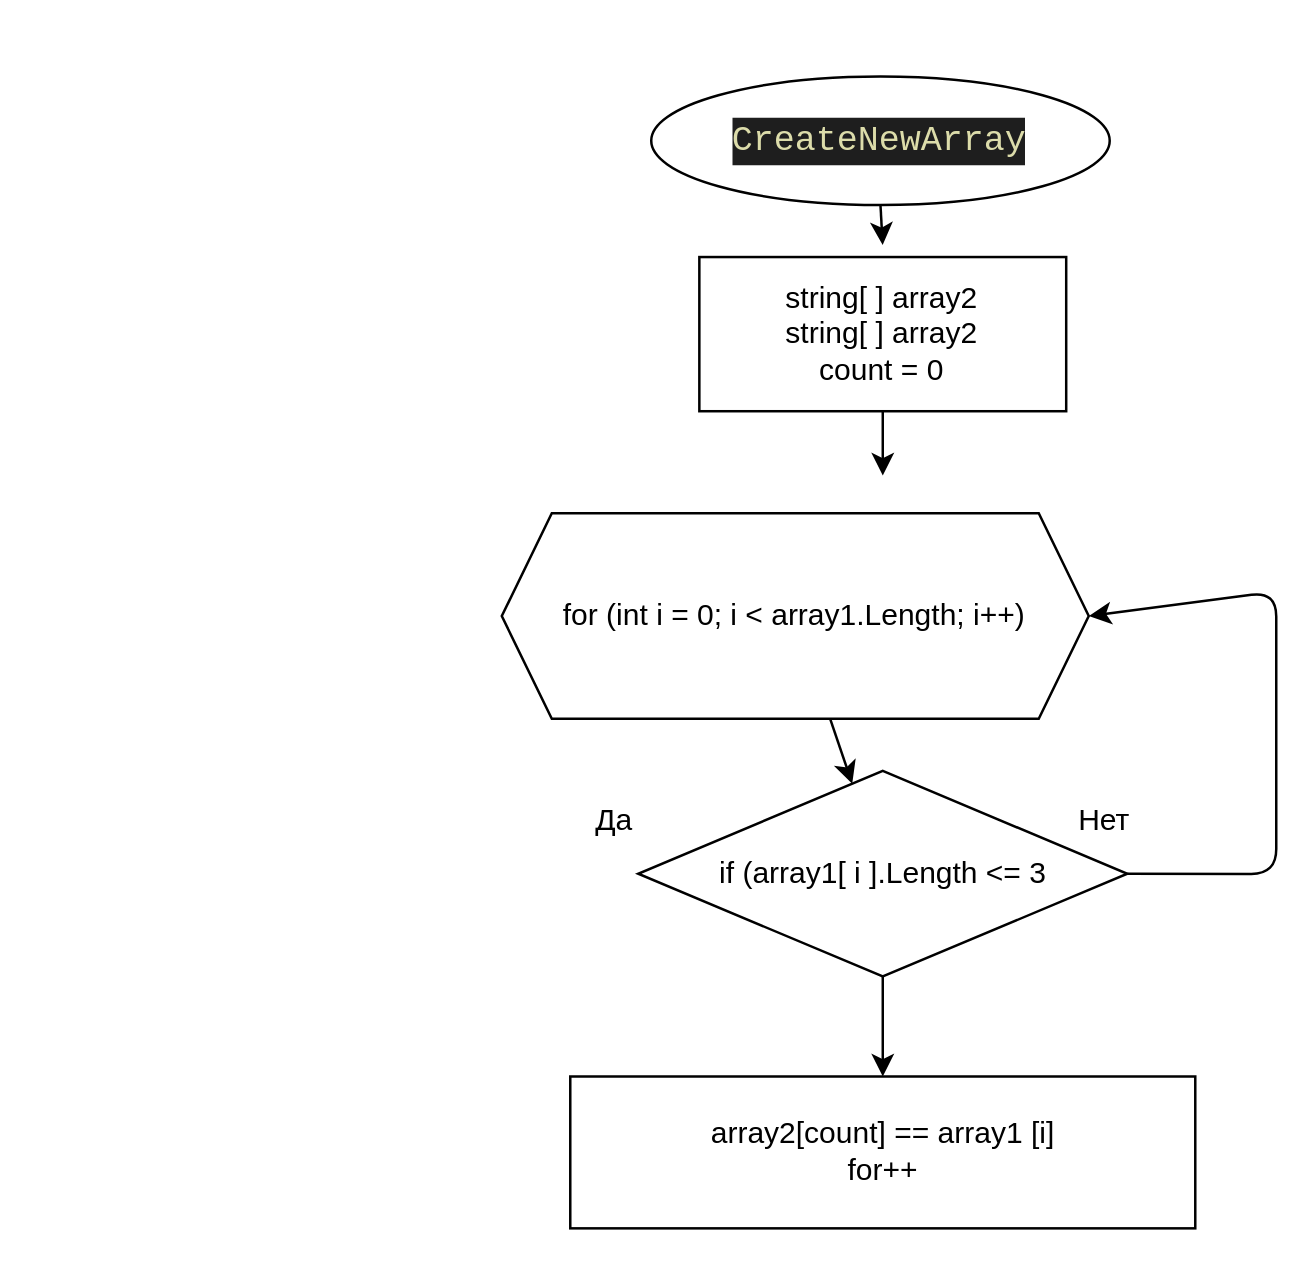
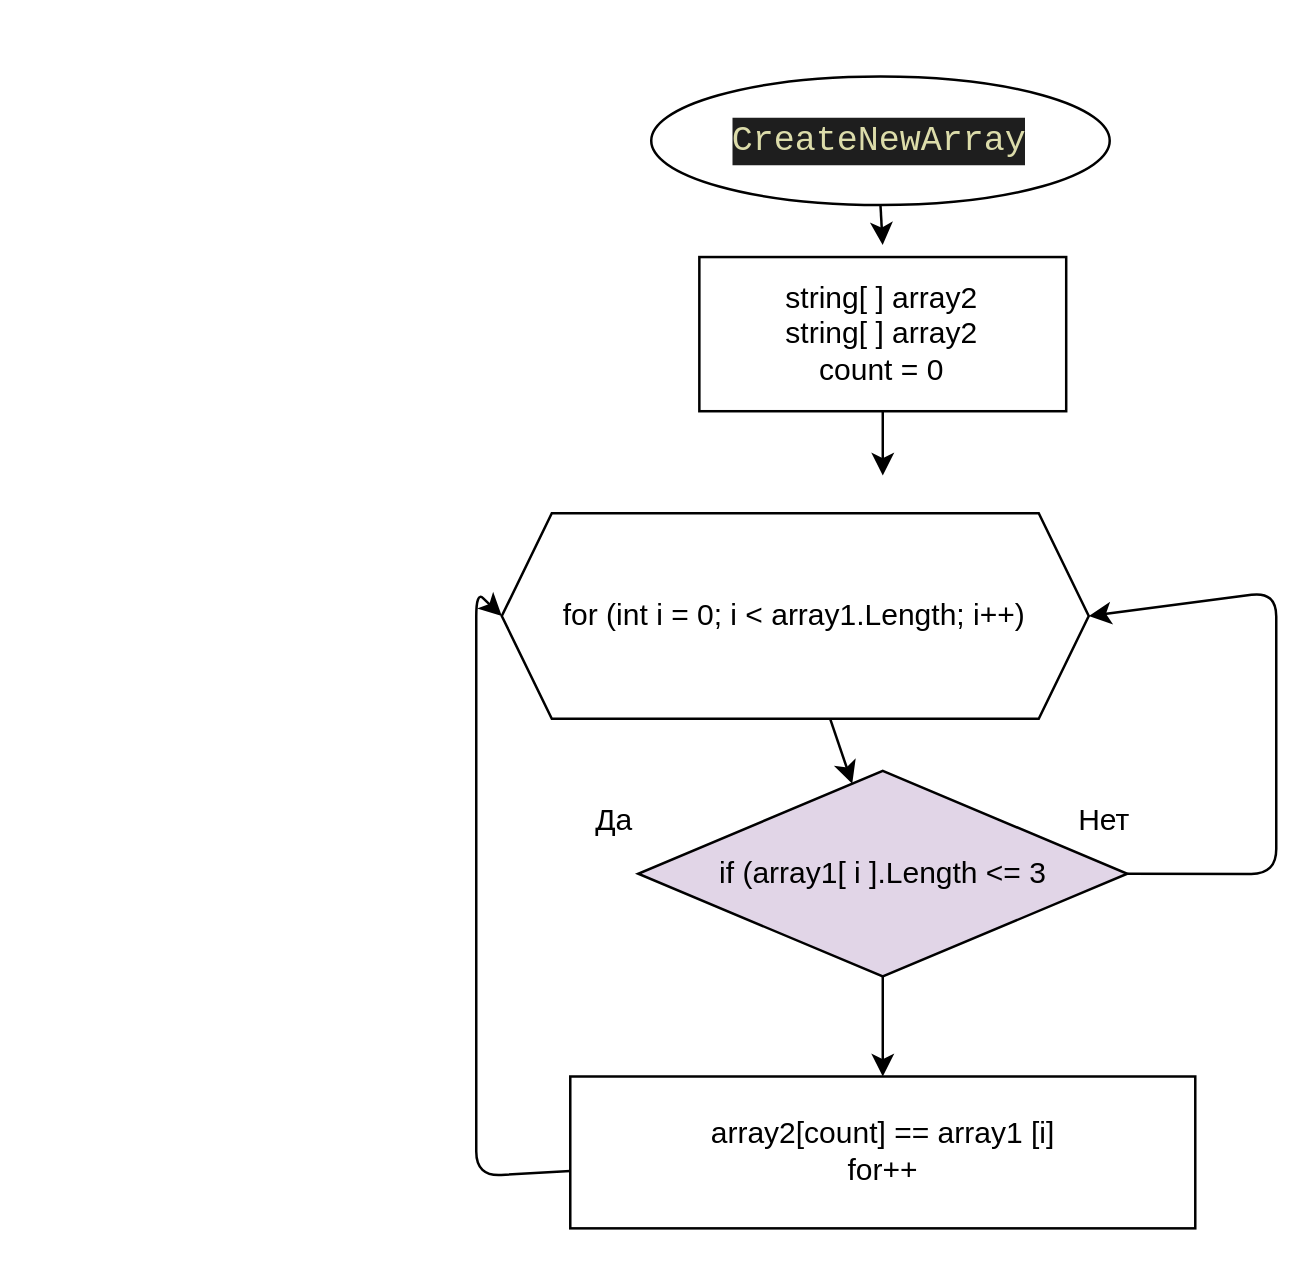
(883, 873) -> (883, 873)
none -> (476, 921)
